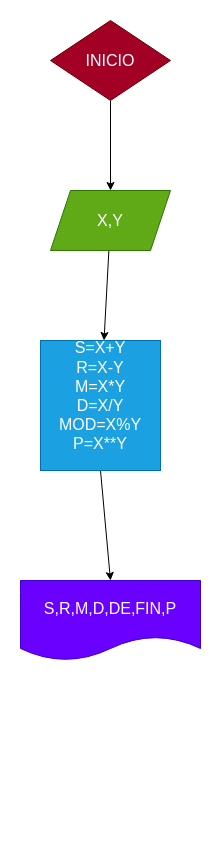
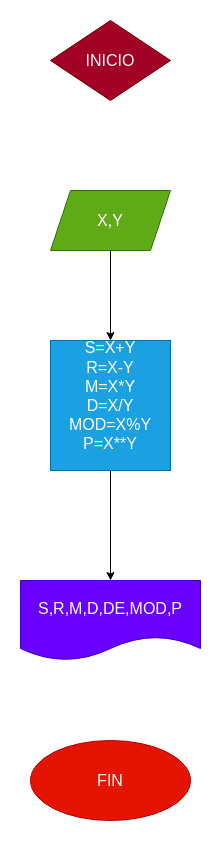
(111, 142) -> none
(101, 406) -> (111, 406)
(111, 609) -> (111, 609)
none -> (111, 781)
